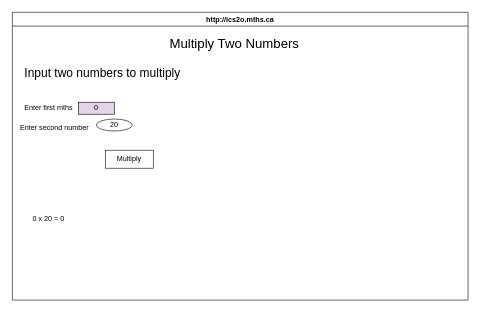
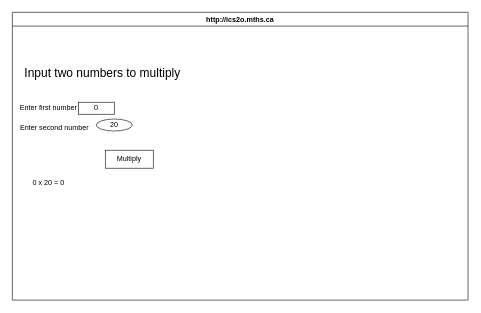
(234, 44) -> none
(49, 108) -> (49, 108)
(96, 108) -> (96, 108)
(48, 219) -> (48, 183)
